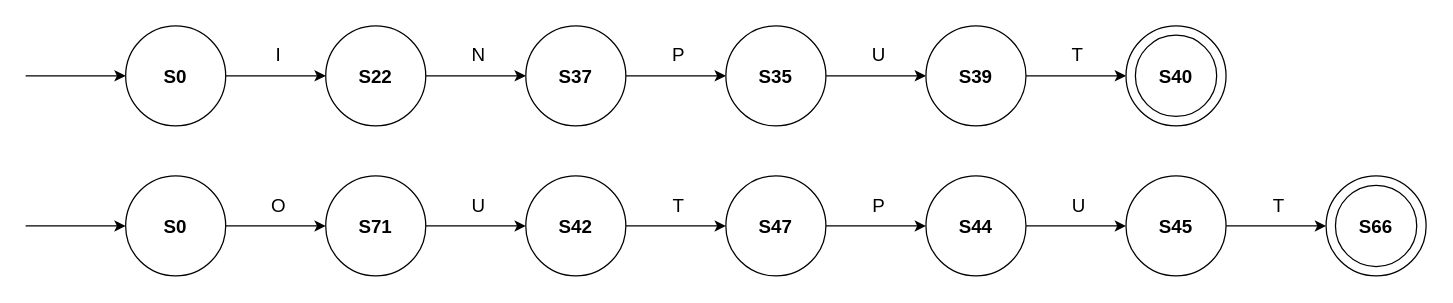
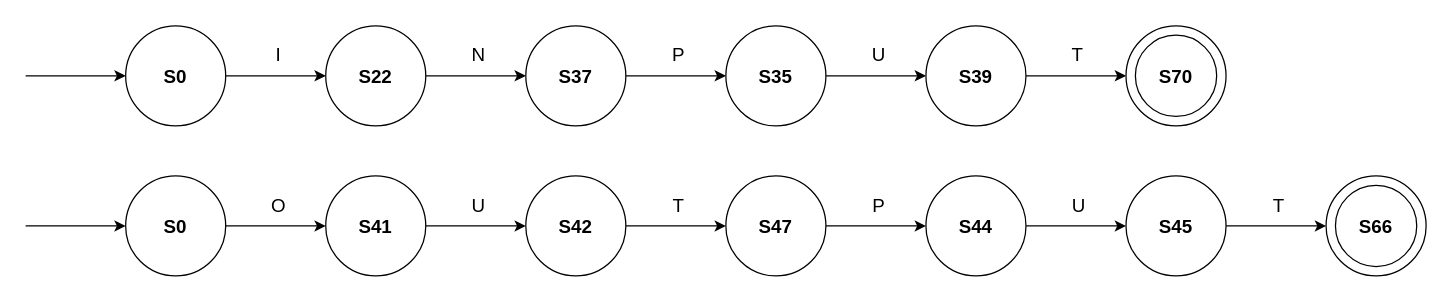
(1176, 76) -> (1176, 76)
(376, 226) -> (376, 226)
